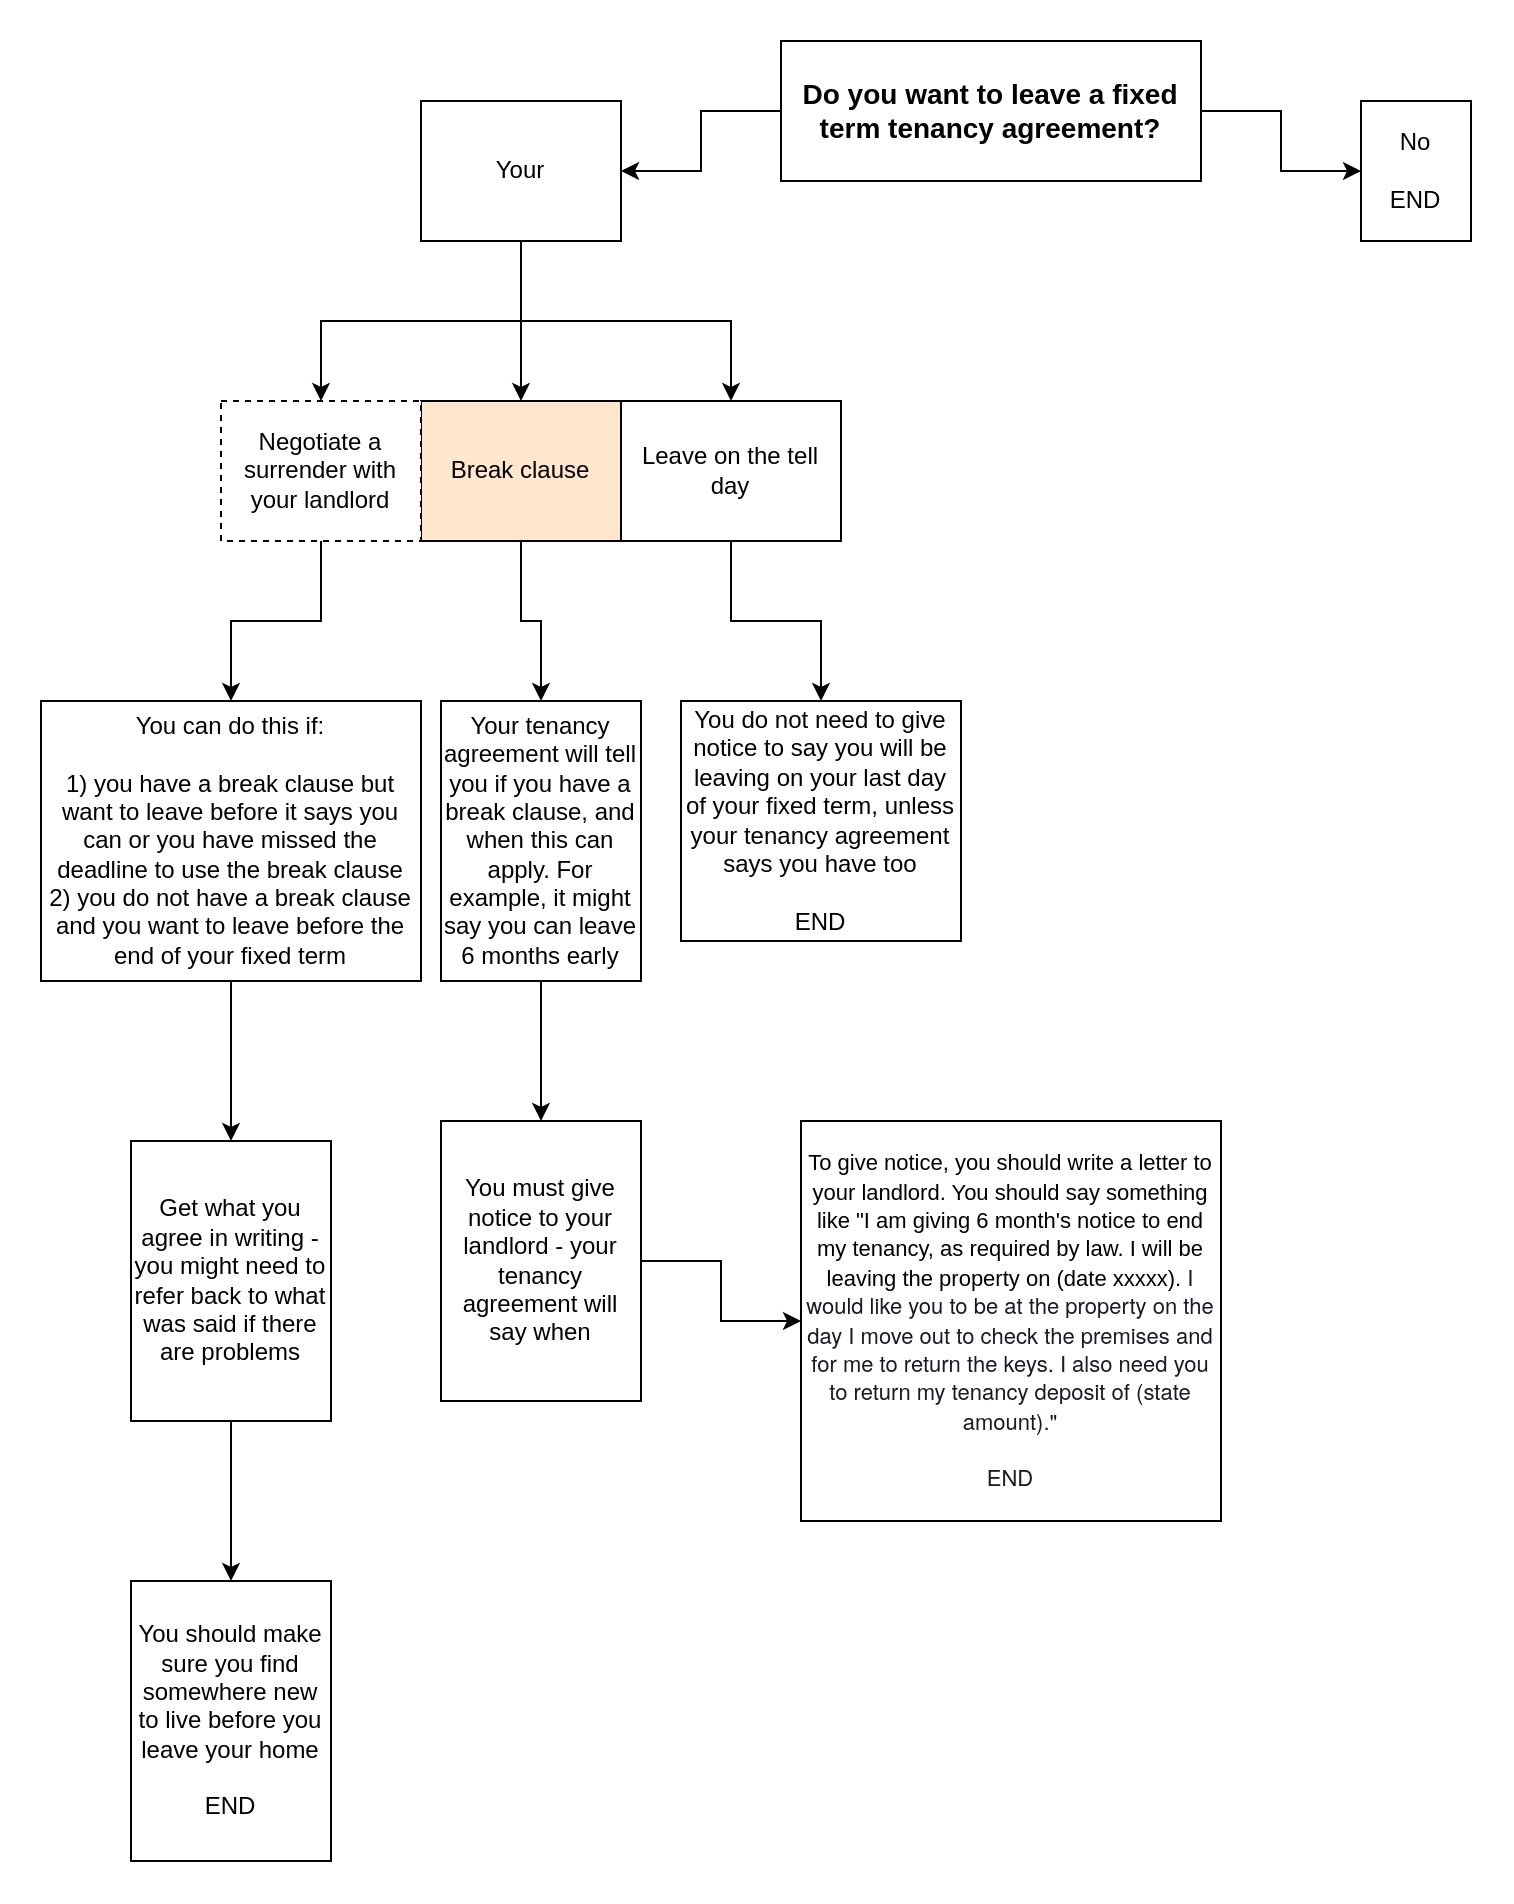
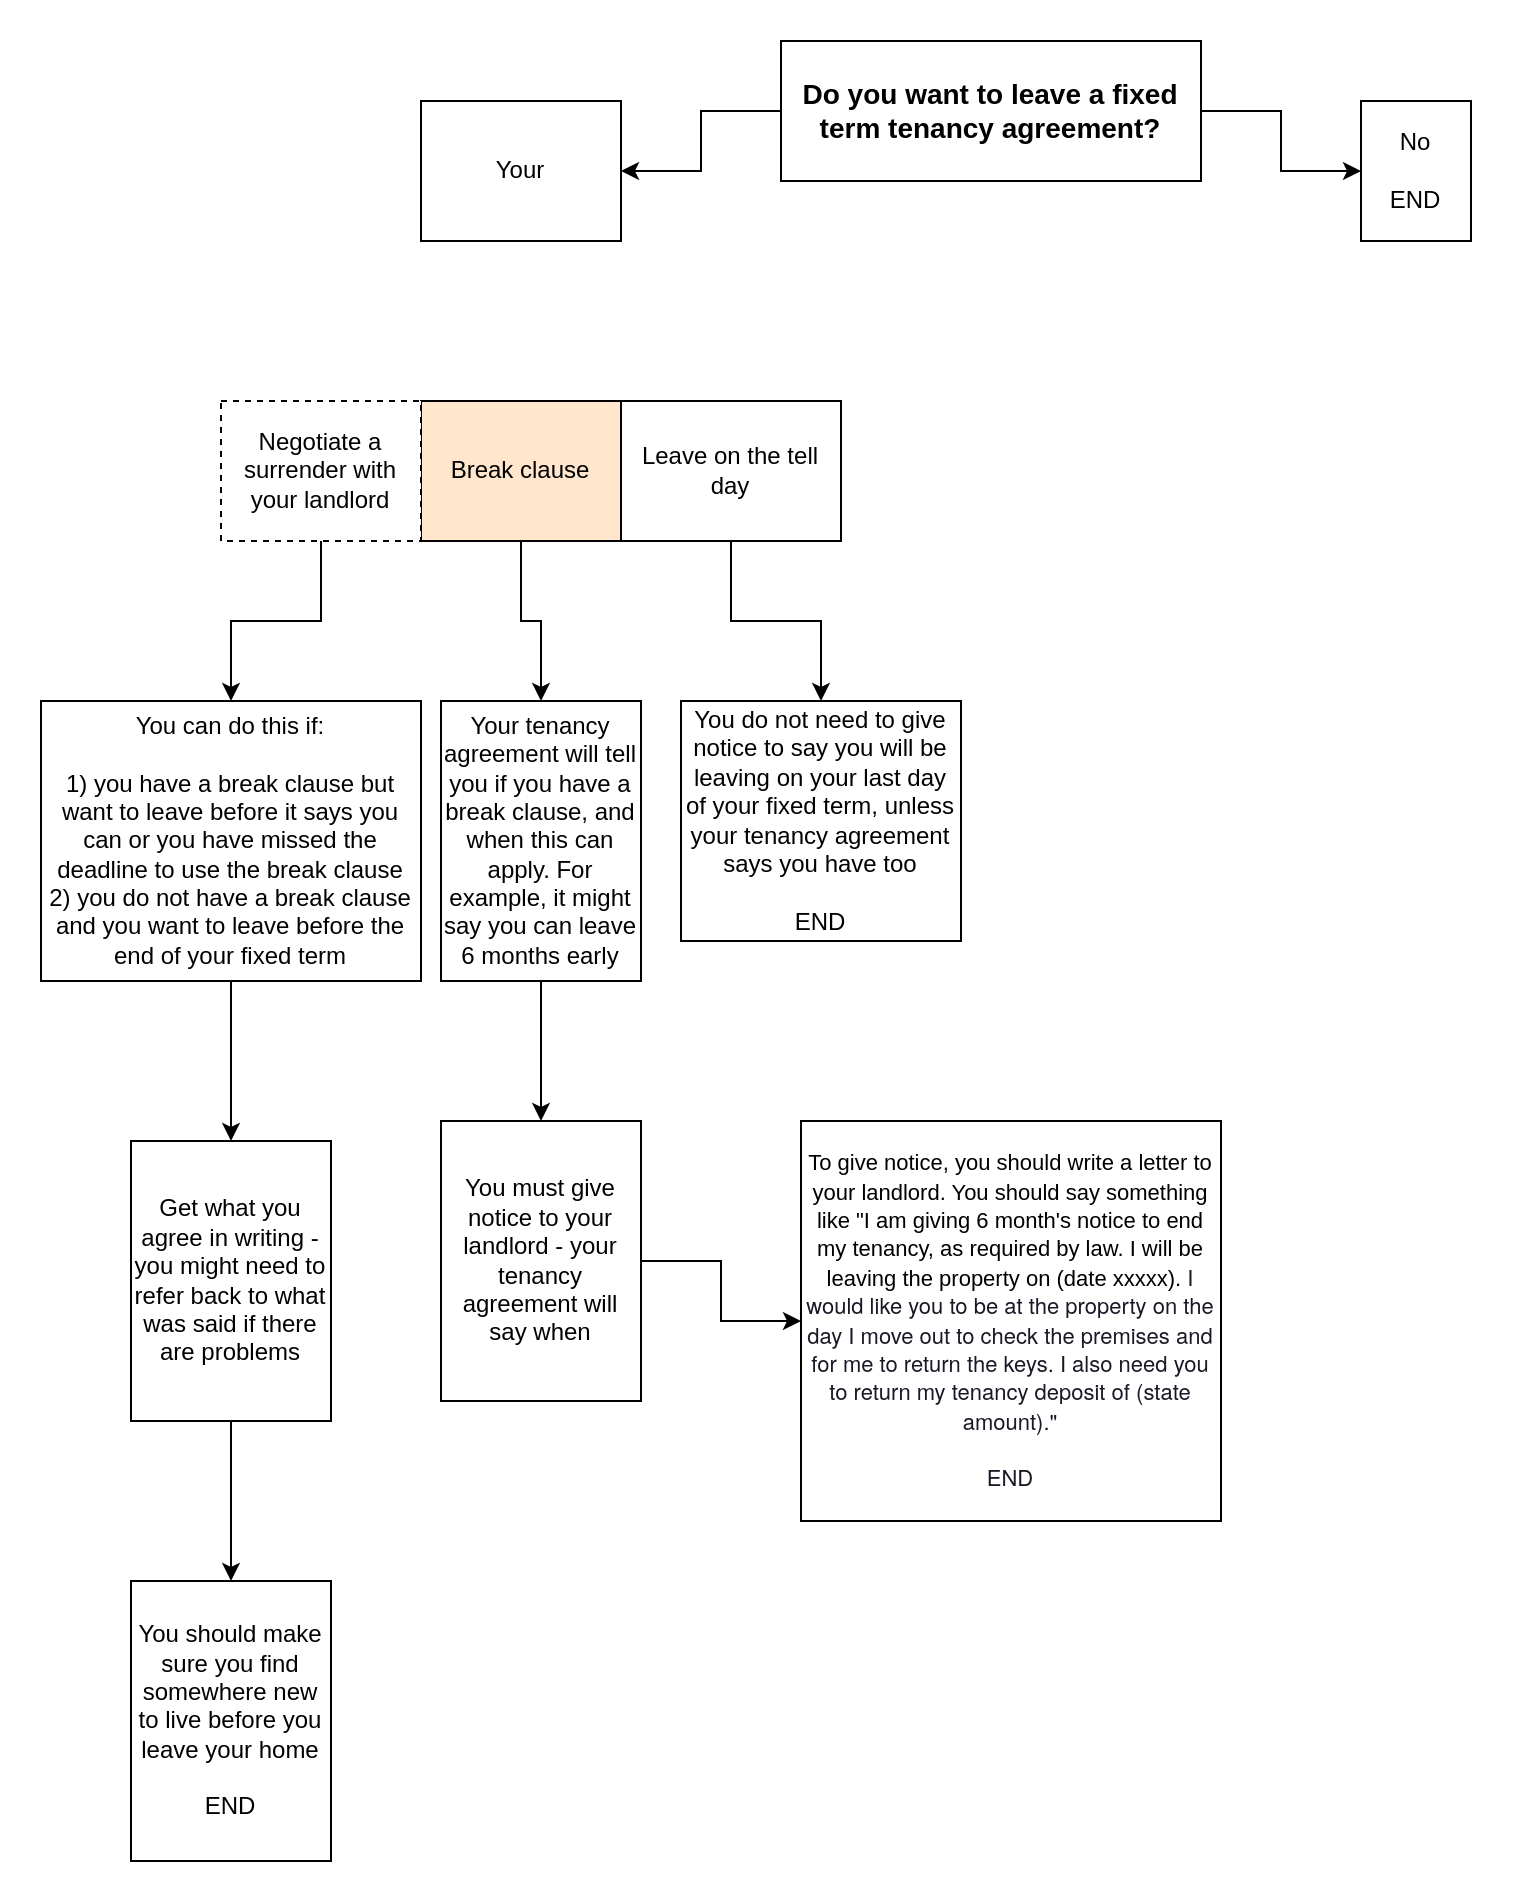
(386, 321) -> none
(661, 321) -> none
(521, 356) -> none
